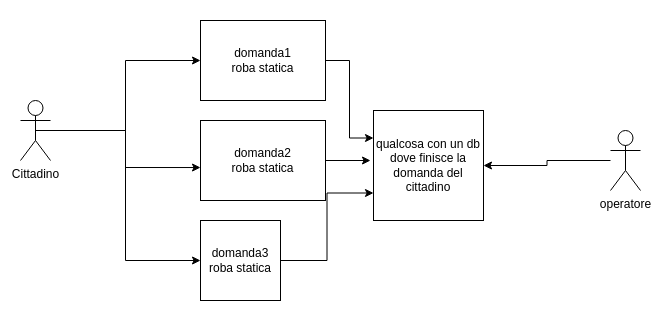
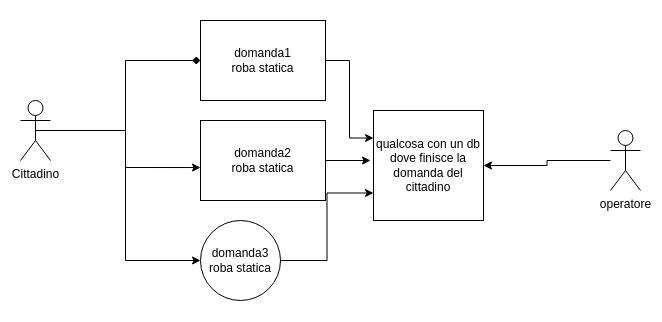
(192, 61) -> (192, 61)
(241, 261) -> (241, 261)
